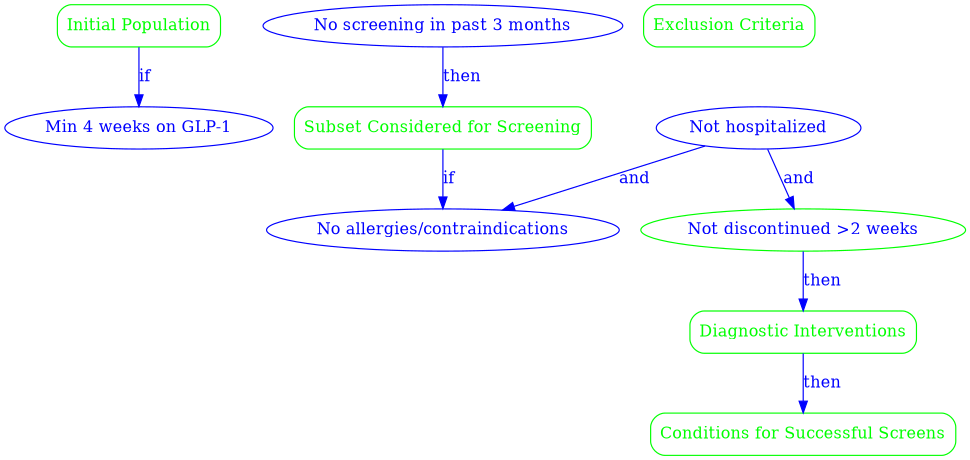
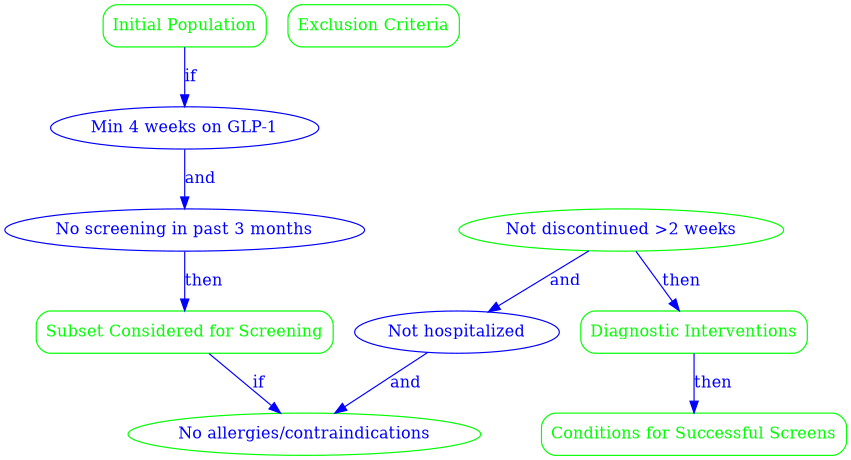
none -> (185, 173)
(778, 174) -> (544, 278)
(443, 230) -> (304, 434)
